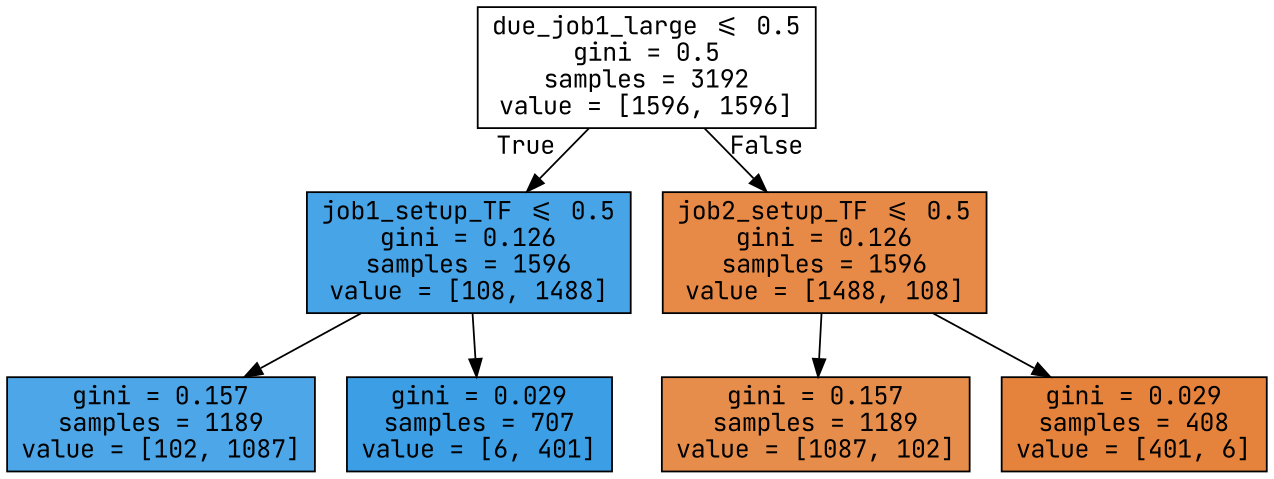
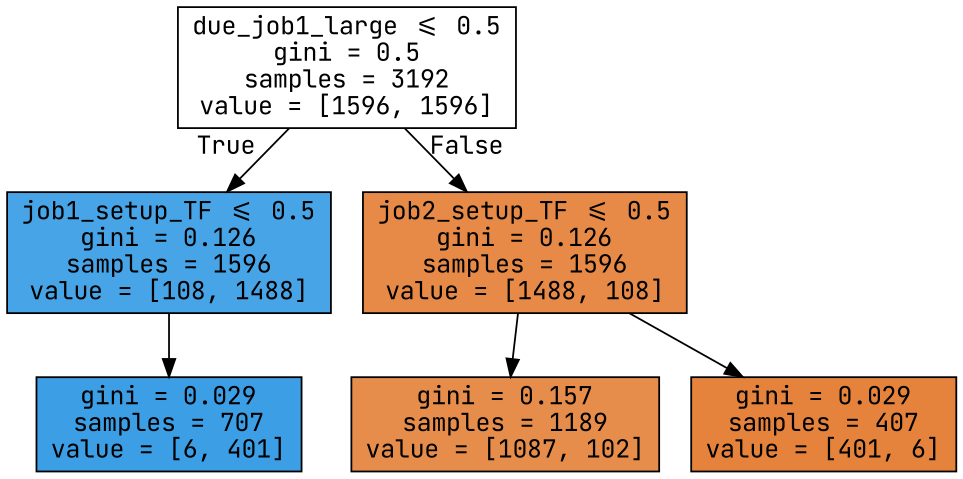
(161, 424) -> none
(1134, 424) -> (824, 424)
